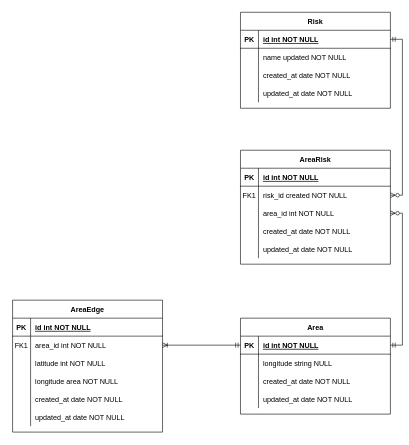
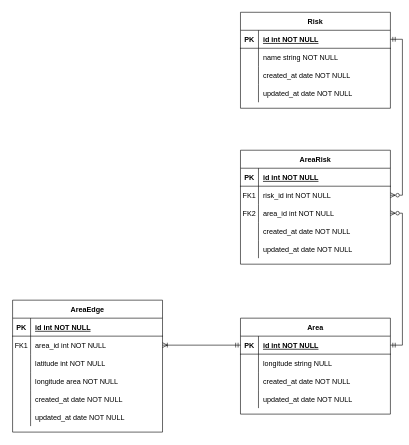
(302, 58) -> (299, 58)
(307, 196) -> (298, 196)
none -> (249, 213)
